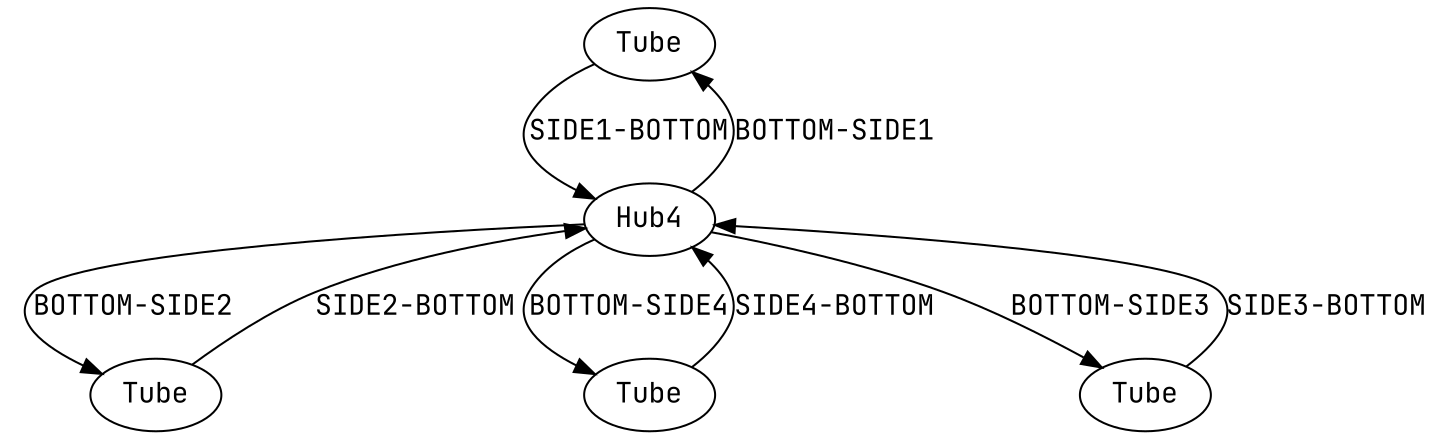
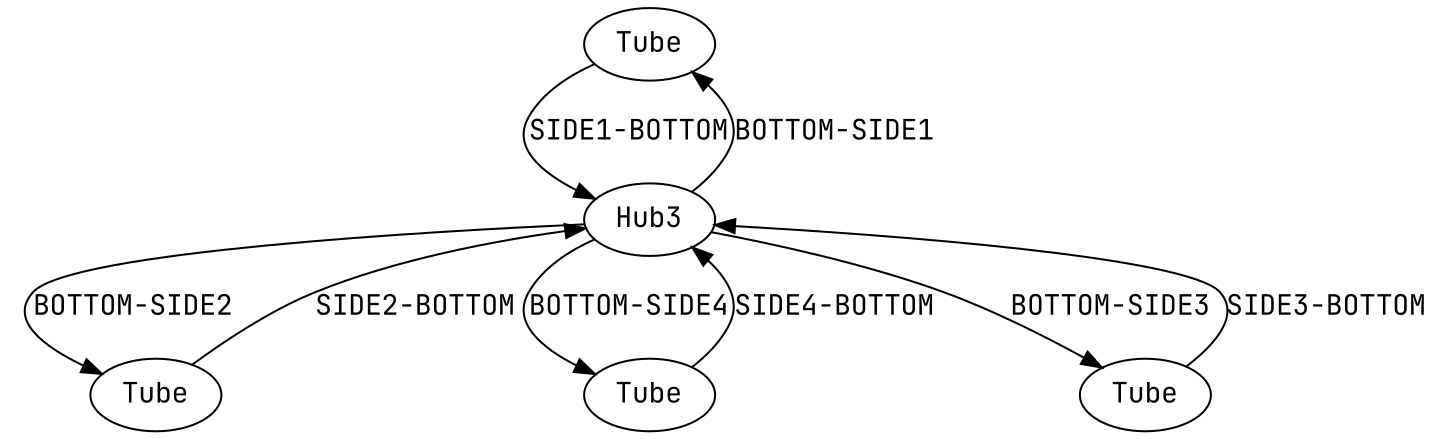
(650, 220) -> (650, 220)
